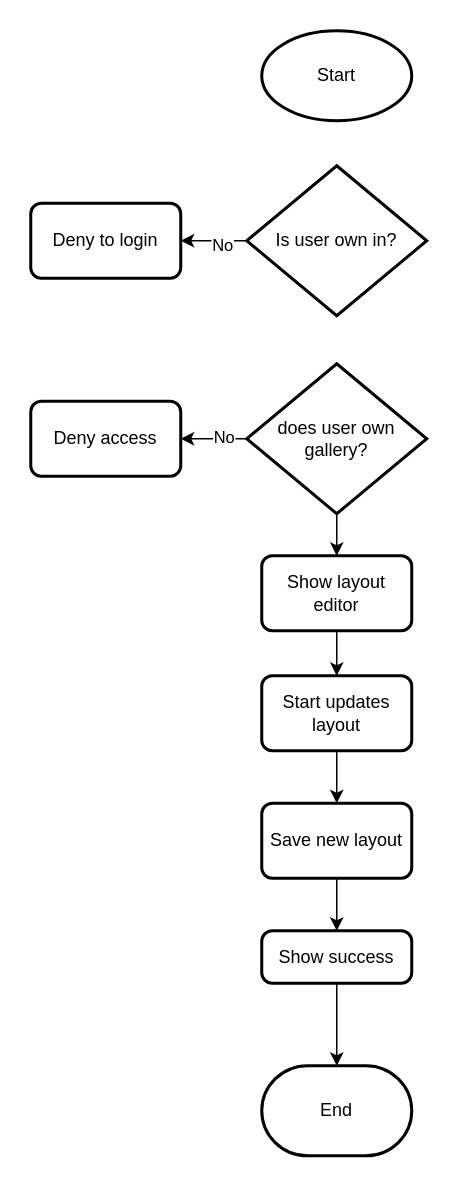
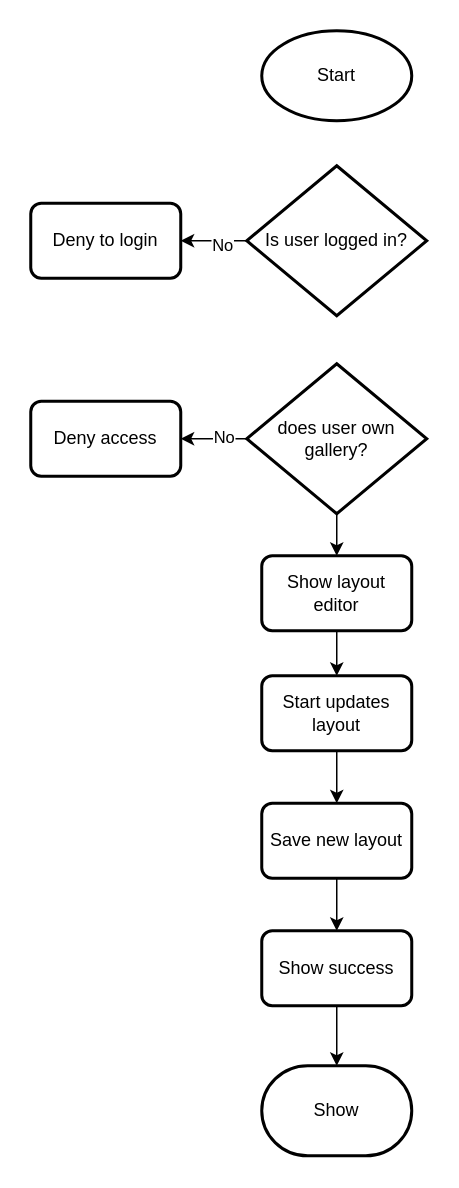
(337, 241) -> (337, 241)
(337, 957) -> (337, 968)
(337, 1111) -> (337, 1111)
